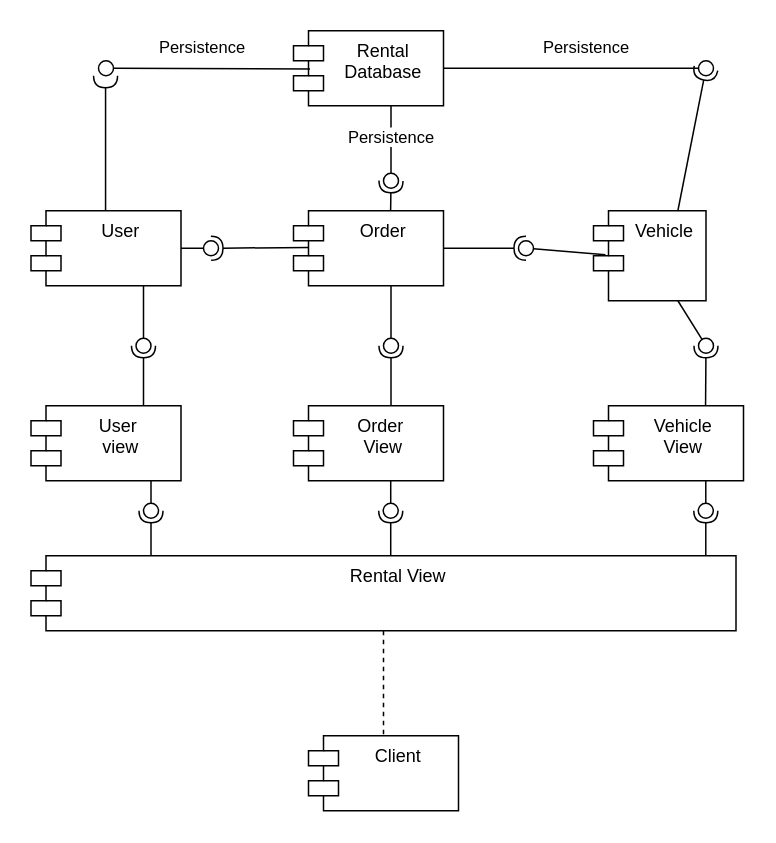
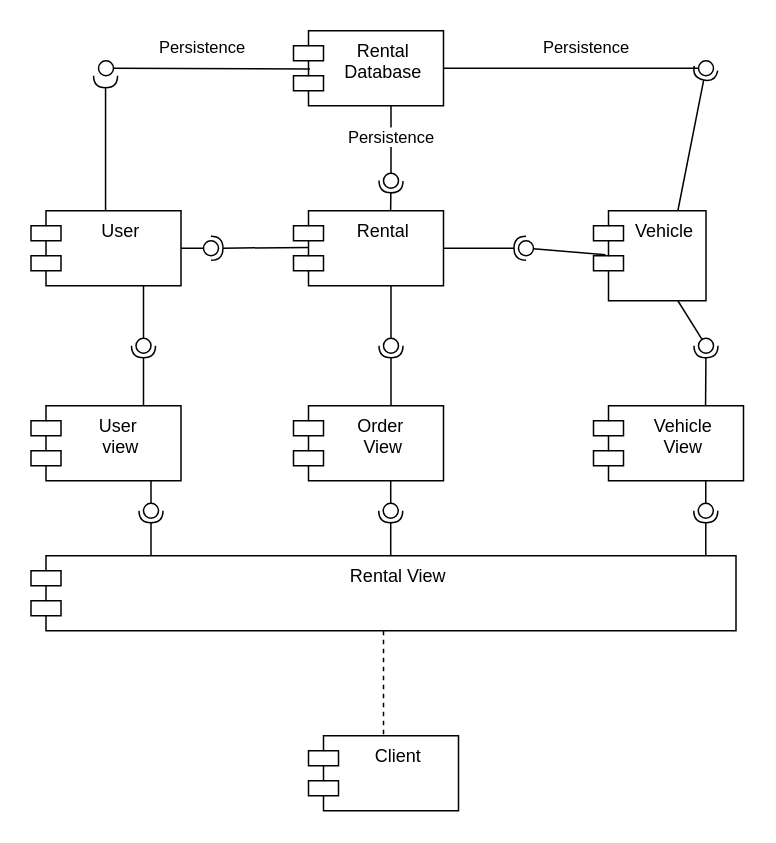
(383, 232) -> (383, 232)
